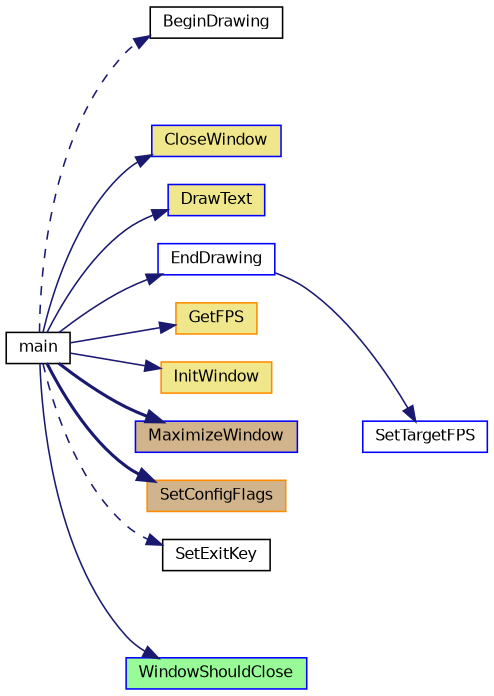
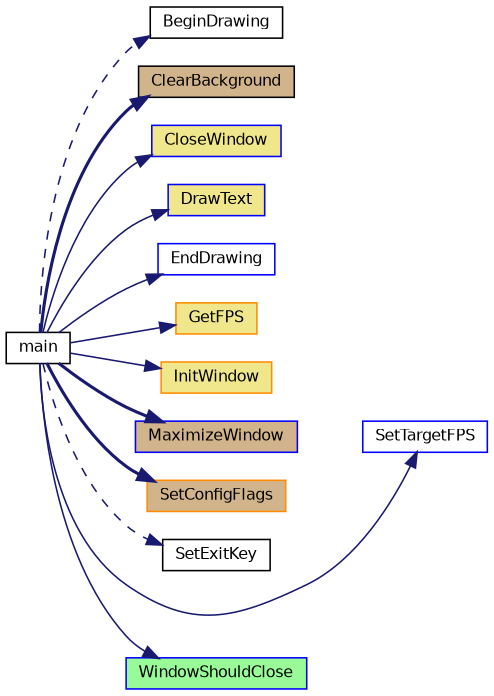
none -> (216, 82)
(352, 330) -> (174, 609)
